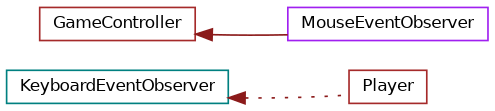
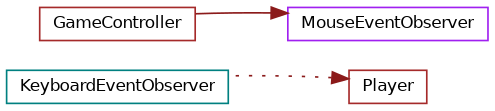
(250, 35) -> (233, 13)
(297, 97) -> (280, 76)
